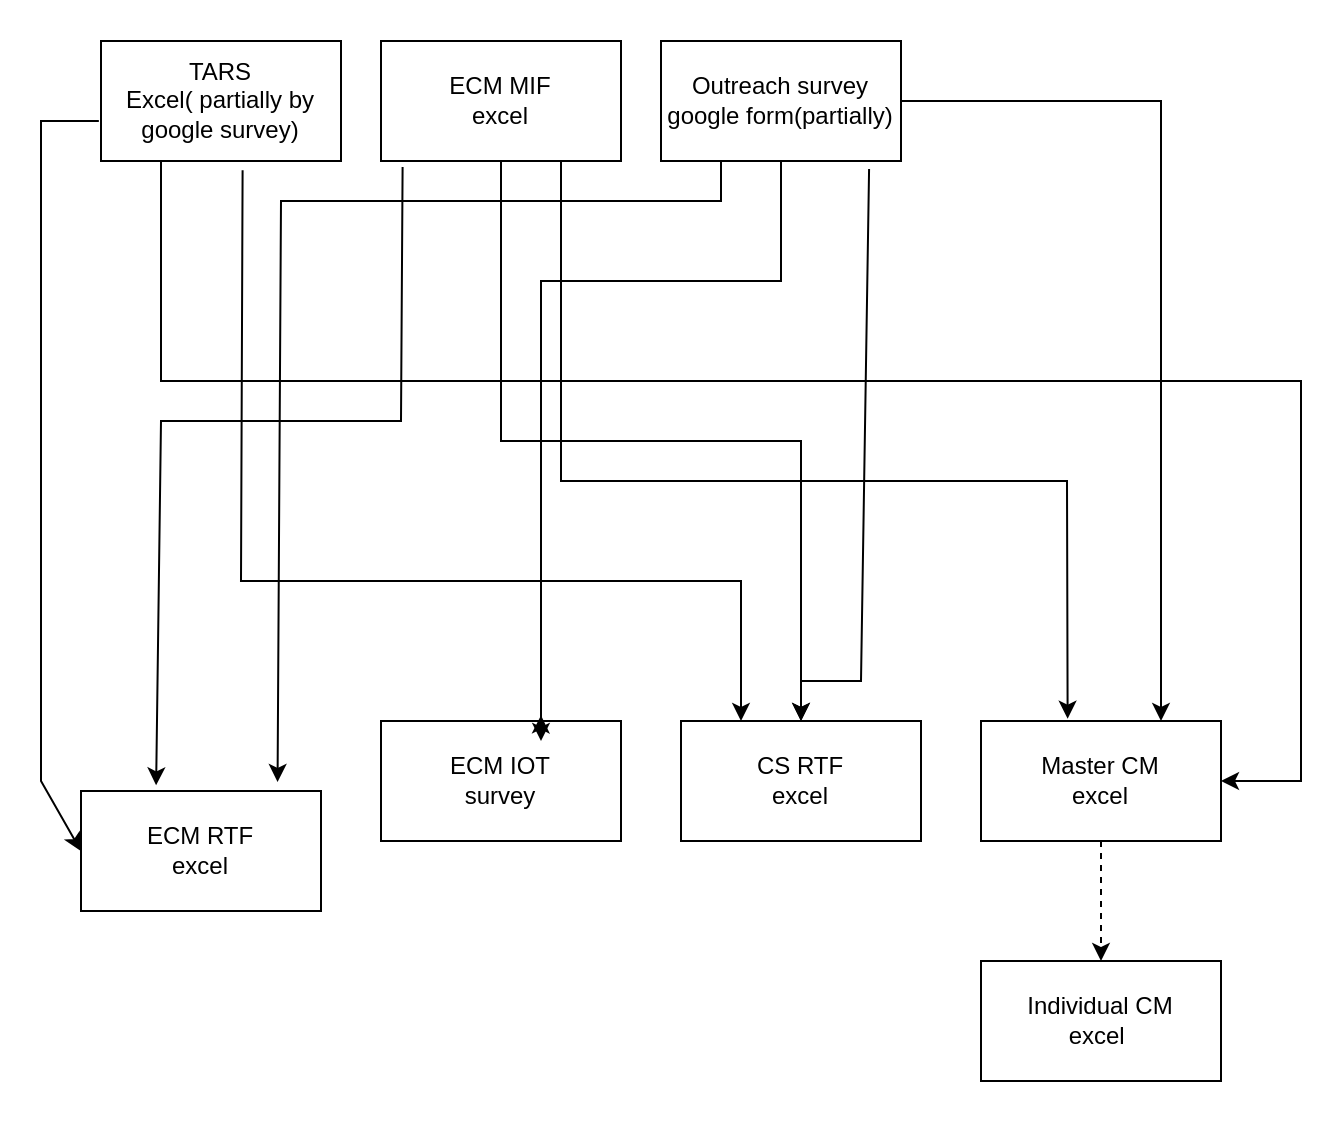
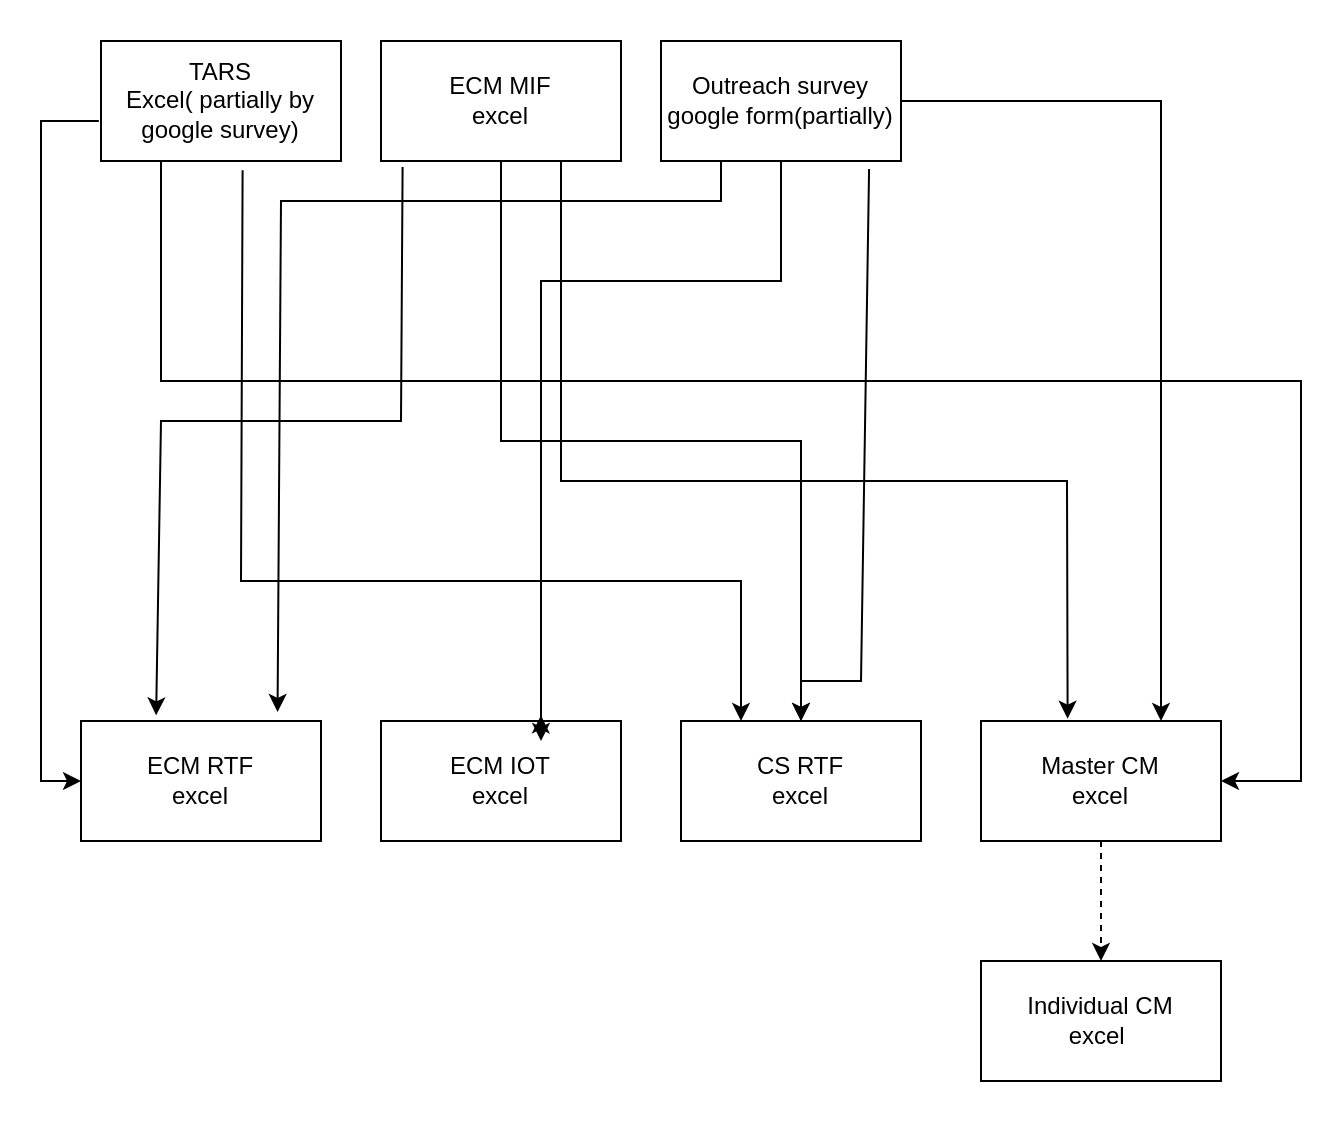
(501, 781) -> (501, 781)
(201, 851) -> (201, 781)
